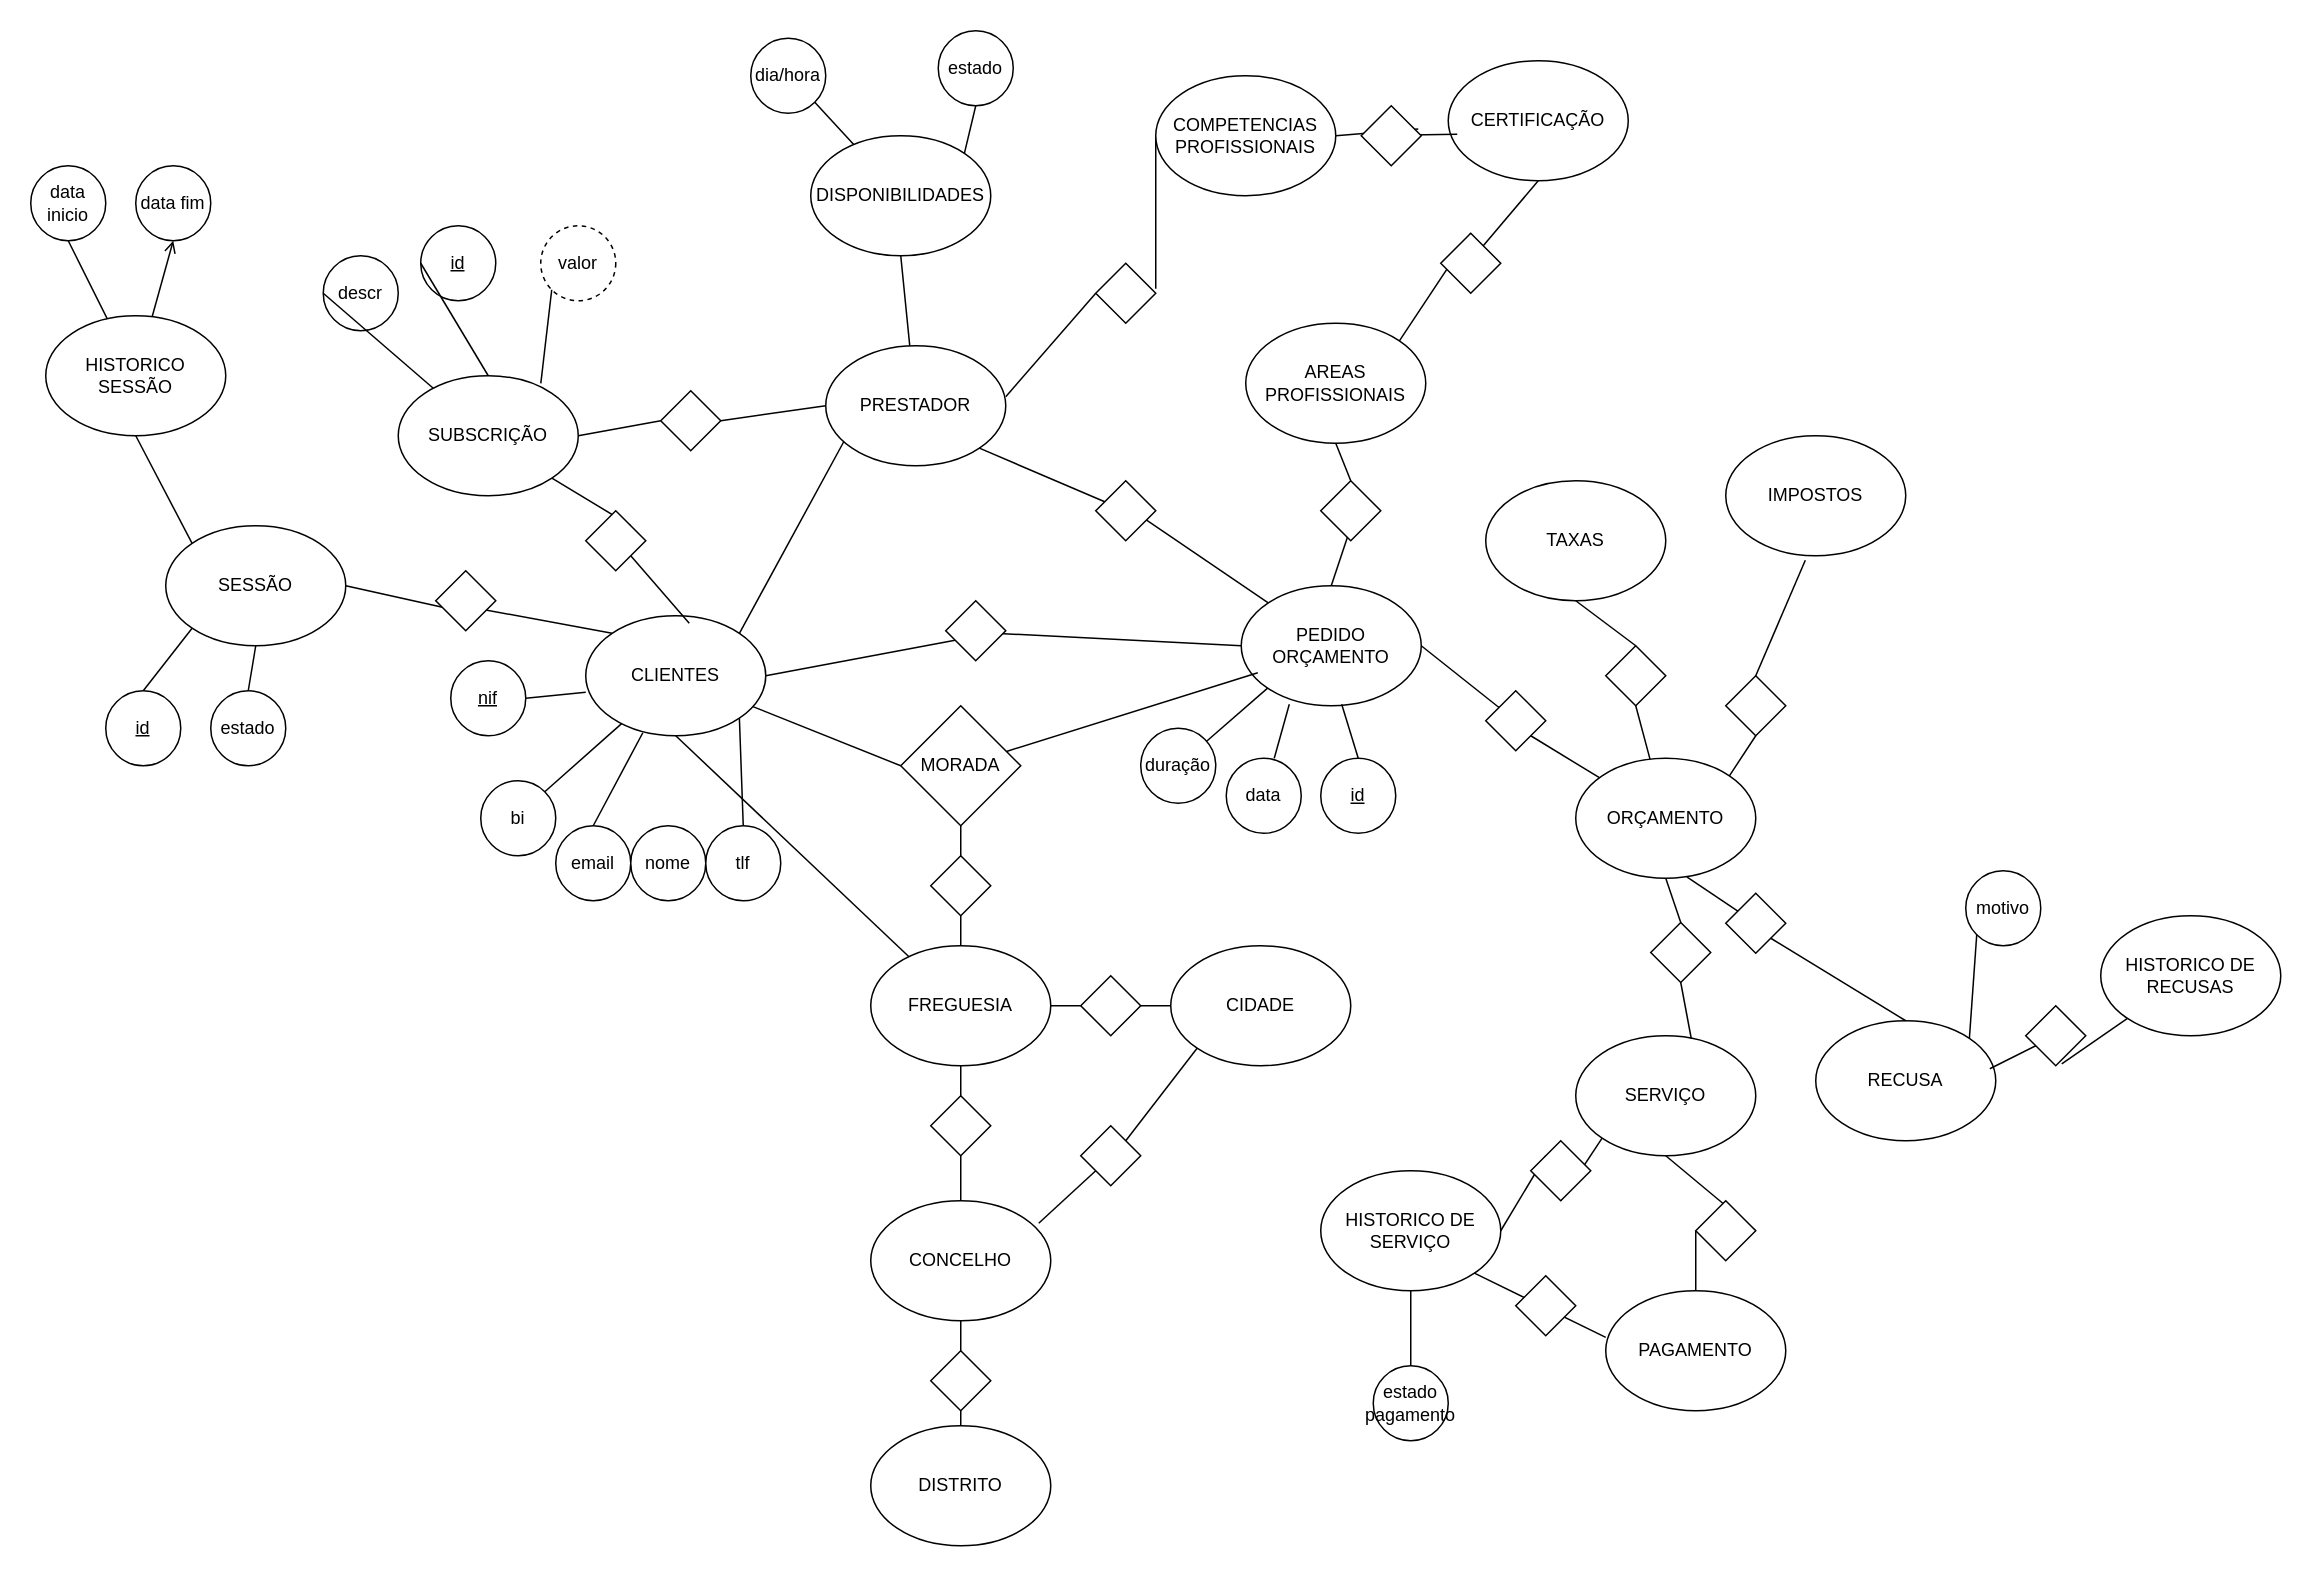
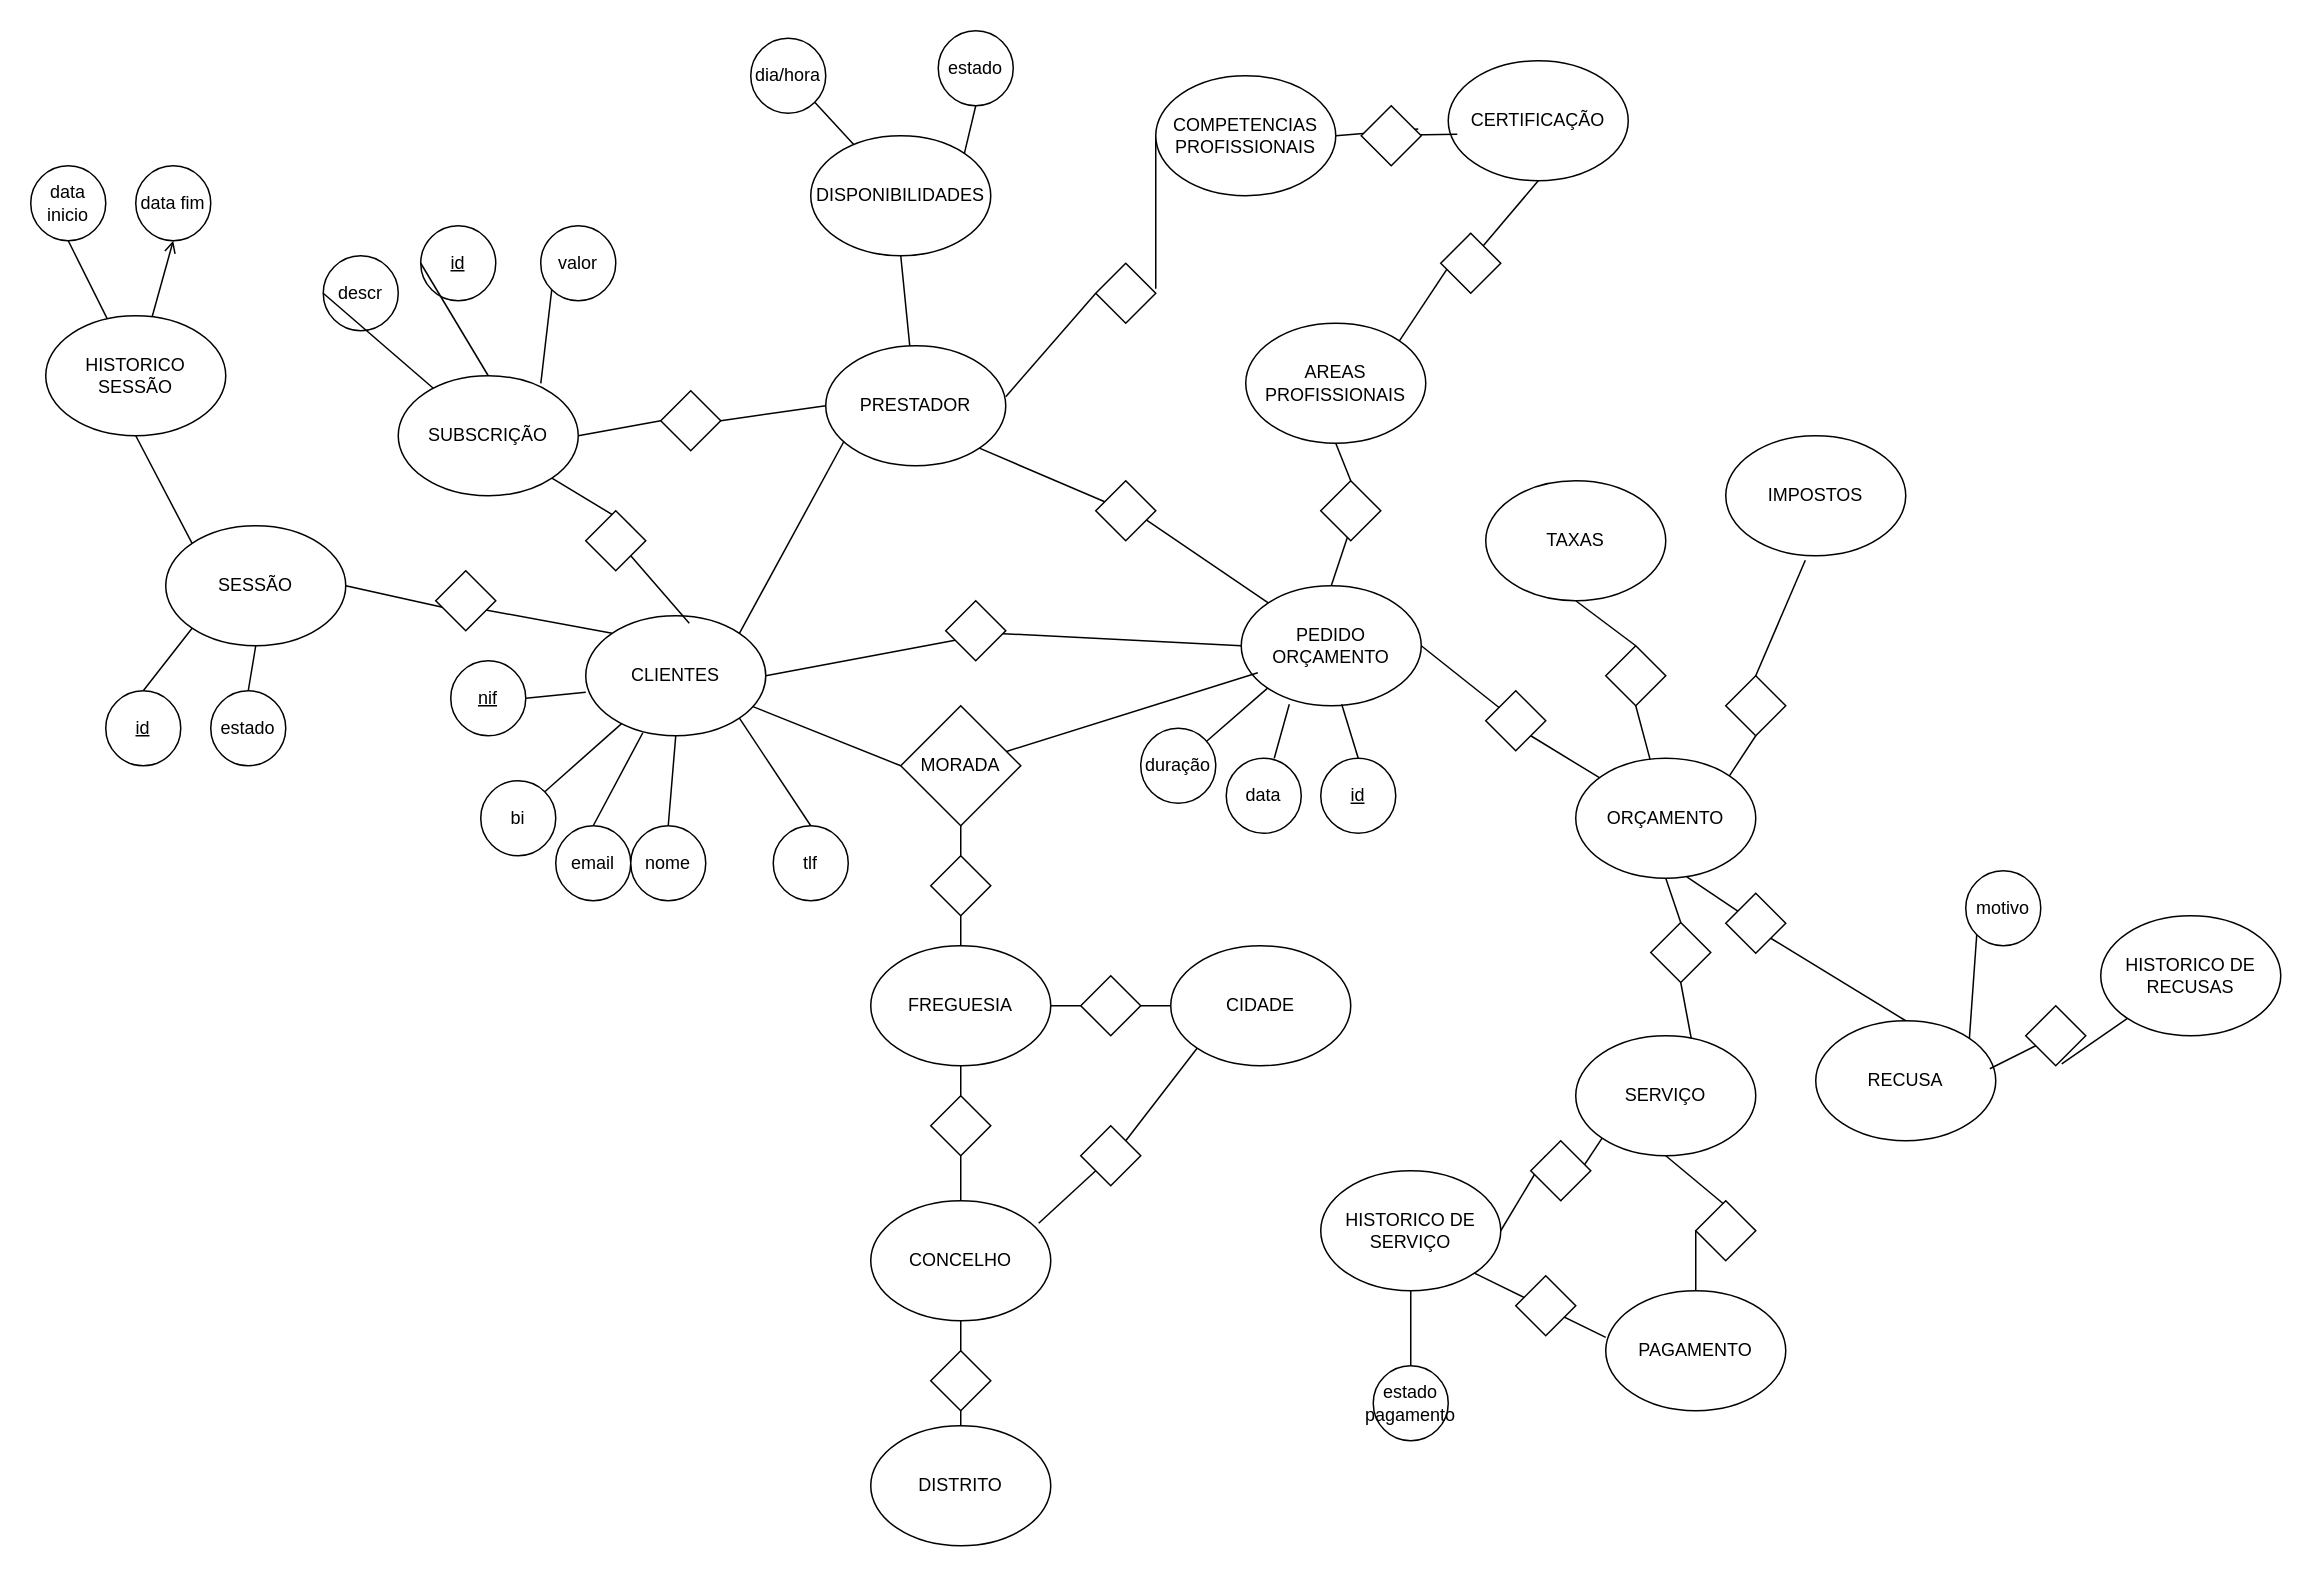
(578, 263) -> (578, 263)
(792, 846) -> (672, 781)
(743, 863) -> (811, 863)
